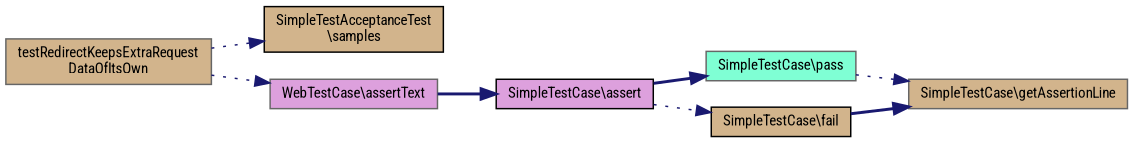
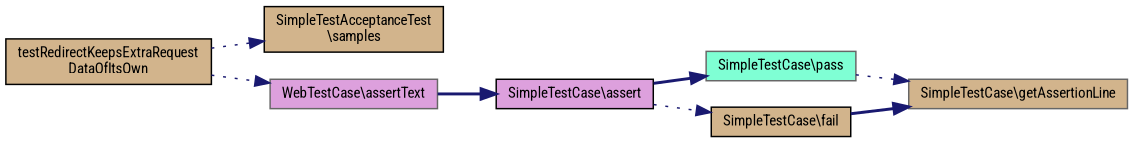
(109, 62) -> (109, 62)
